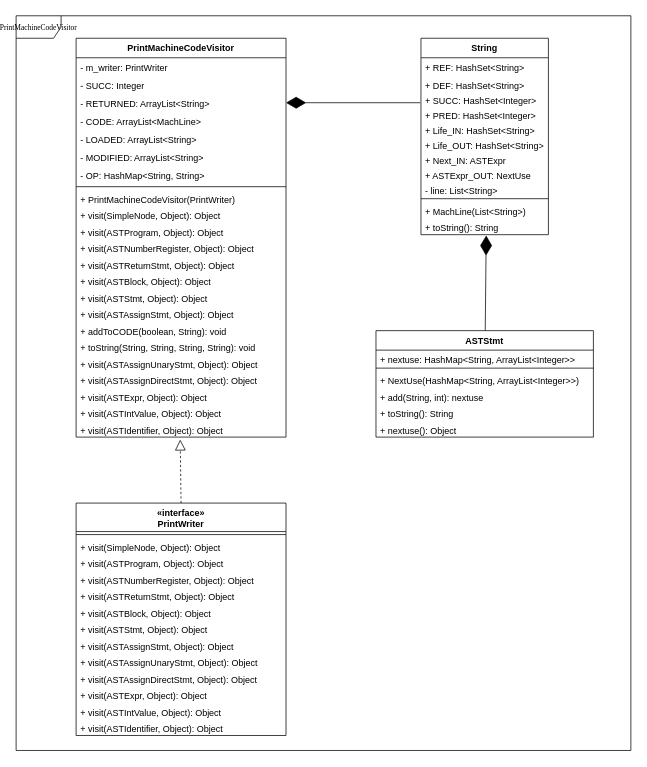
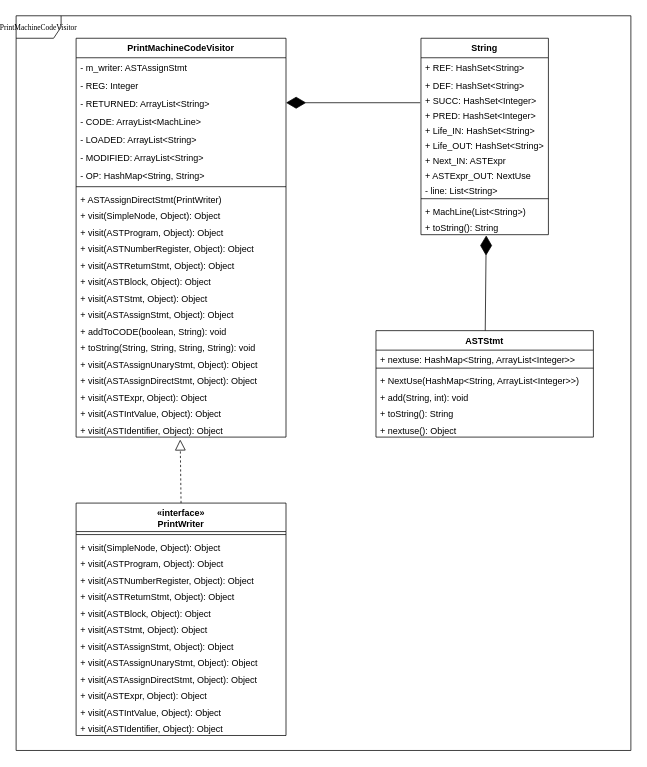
(131, 68) -> (137, 68)
(115, 86) -> (112, 86)
(168, 200) -> (160, 200)
(440, 398) -> (431, 398)
